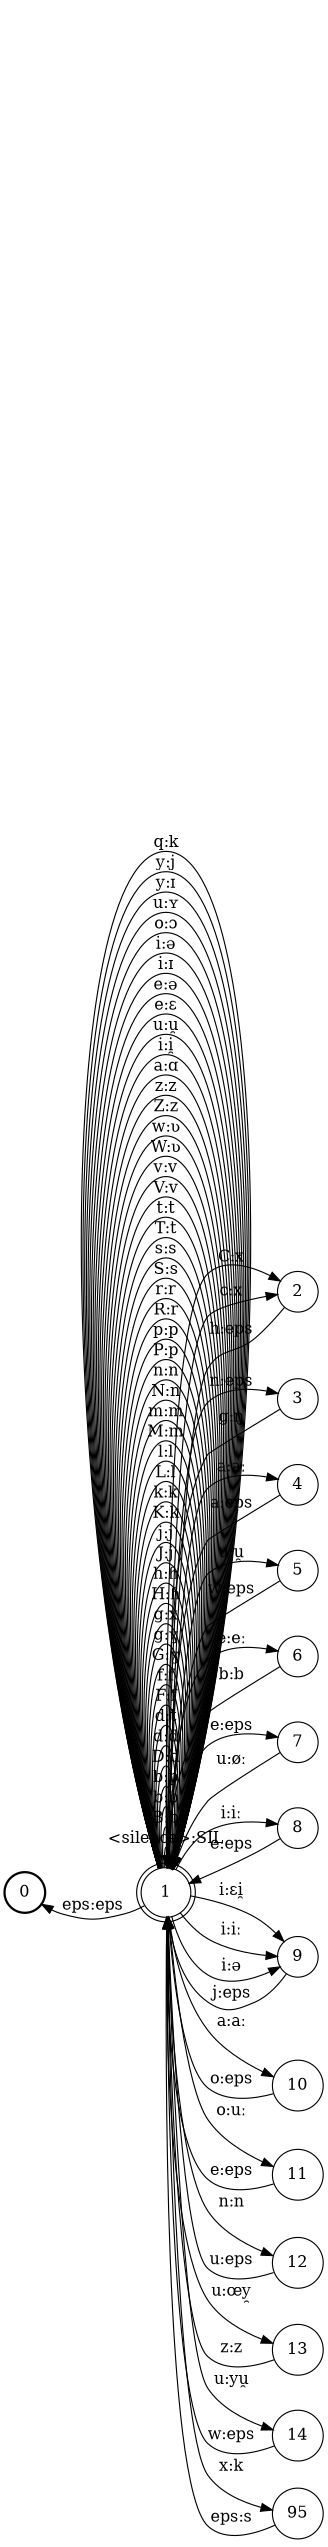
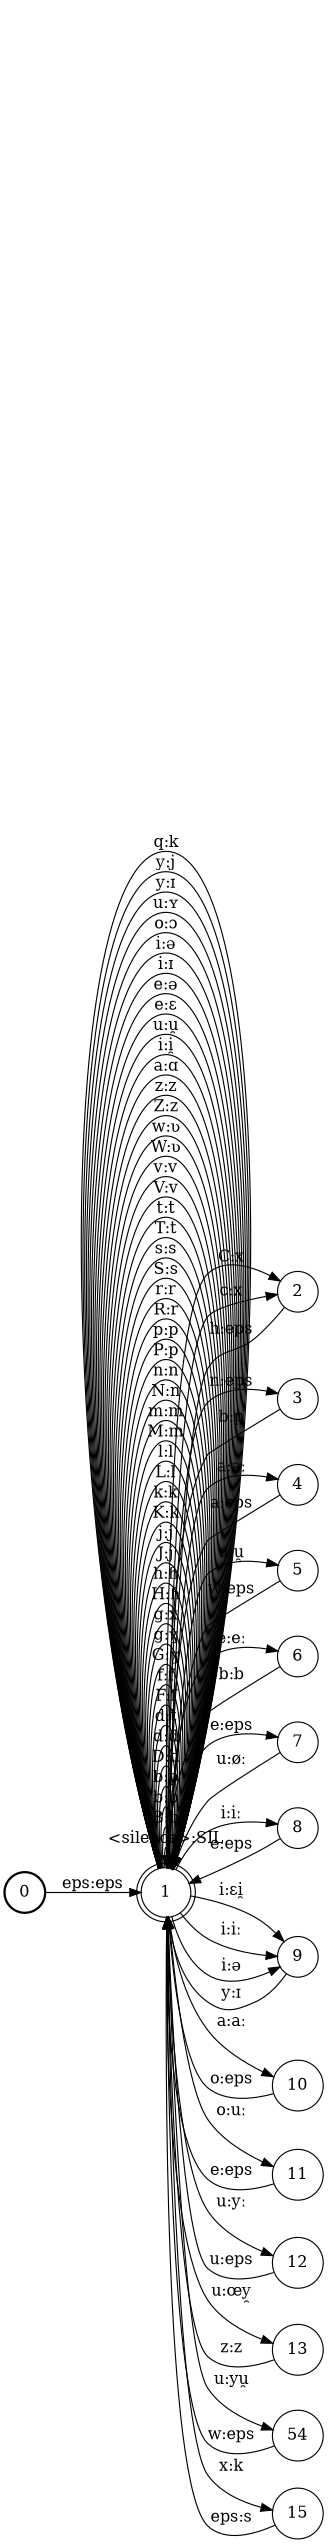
(231, 1418) -> (231, 1418)
(99, 1919) -> (87, 1892)
(231, 1994) -> (231, 1994)
(231, 2202) -> (231, 2202)
(298, 2436) -> (298, 2436)
(298, 2513) -> (298, 2513)
